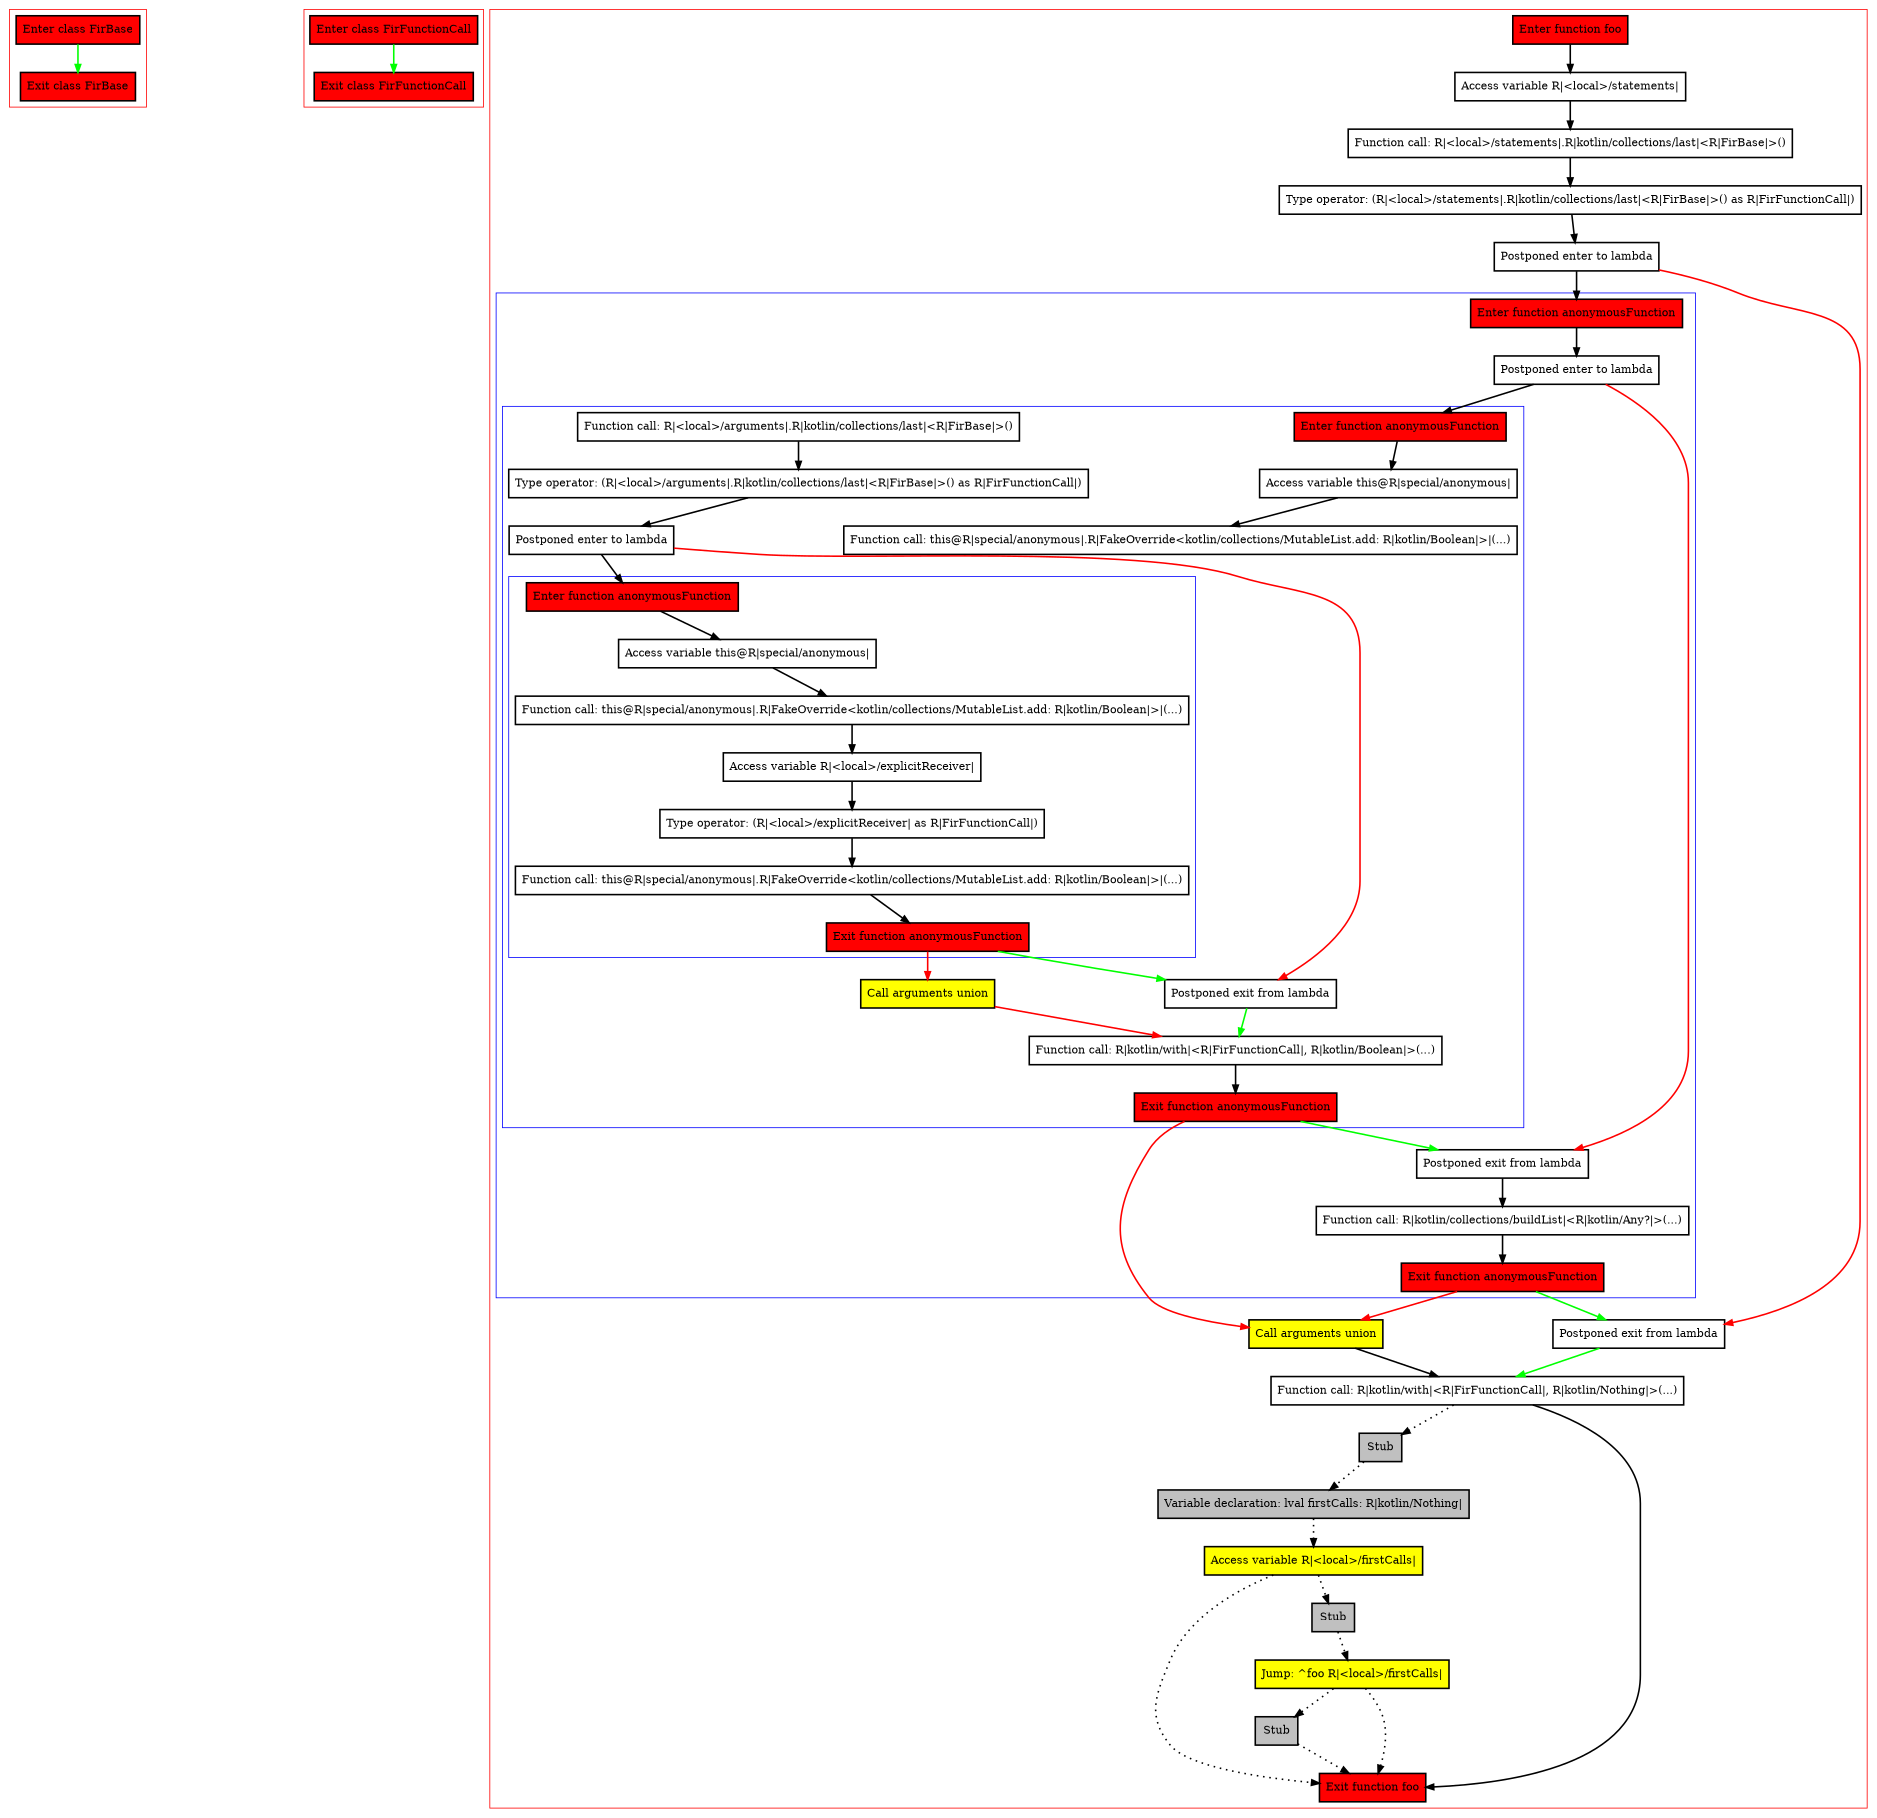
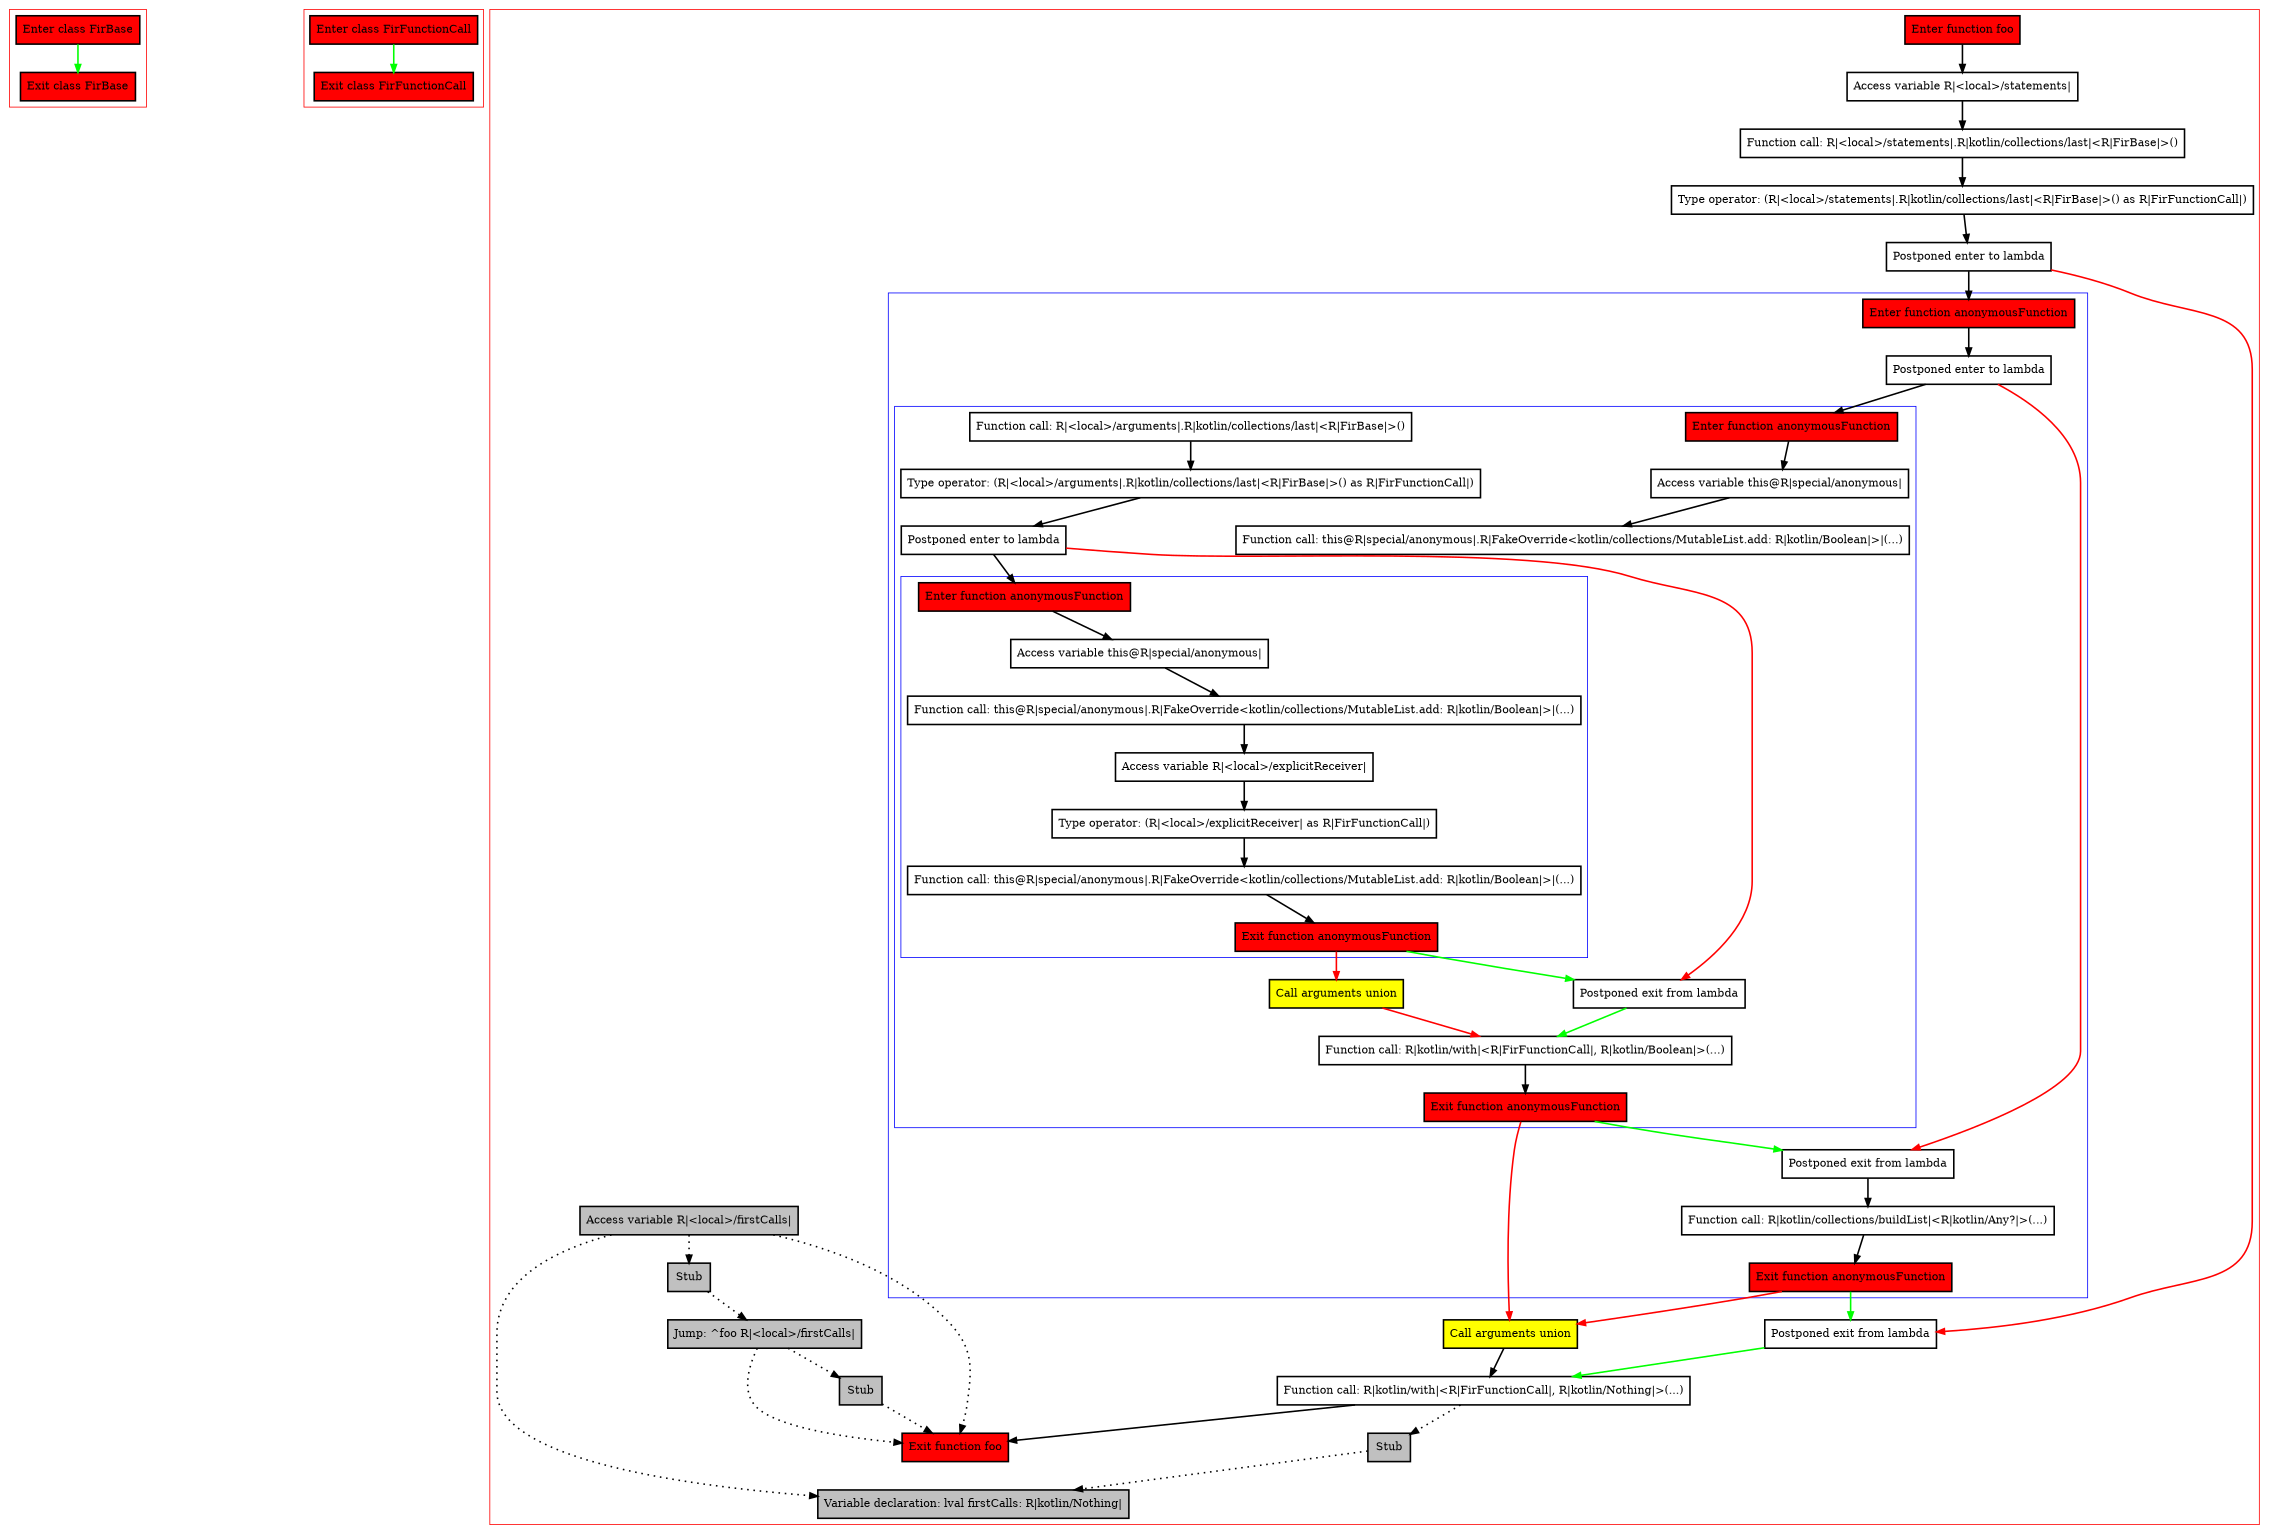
(1314, 1529) -> (534, 1438)
(1314, 1561) -> (689, 1221)
(1352, 1674) -> (765, 1334)
